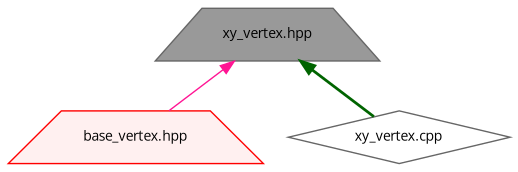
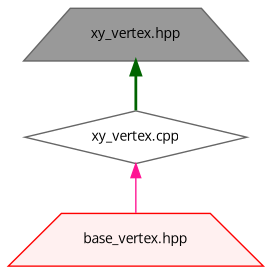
(196, 90) -> (136, 195)
